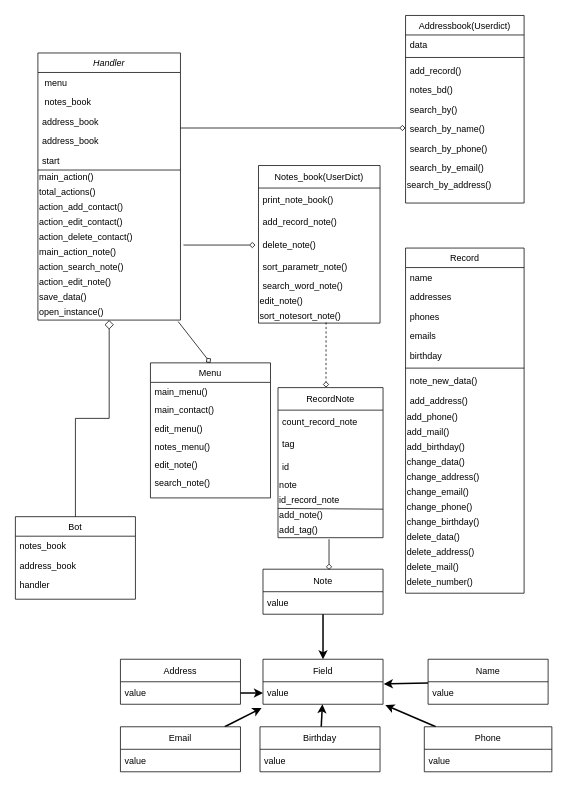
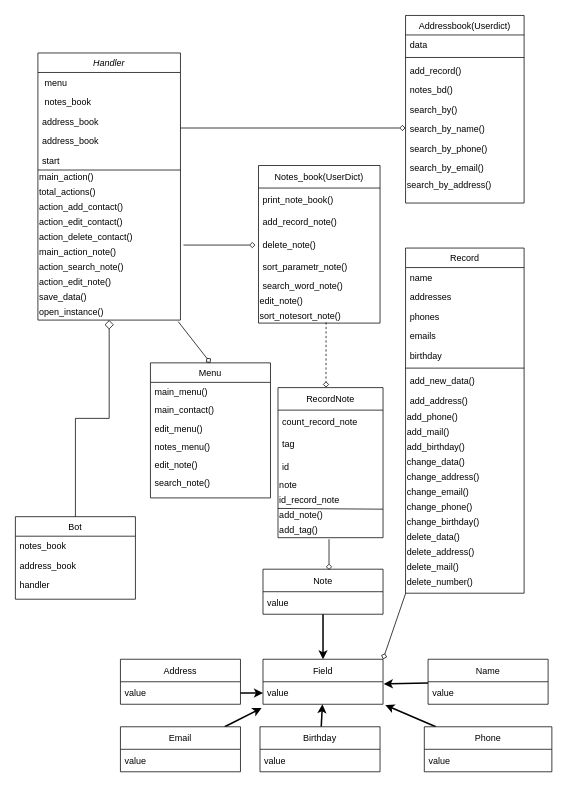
(447, 381) -> (445, 381)
none -> (395, 624)
